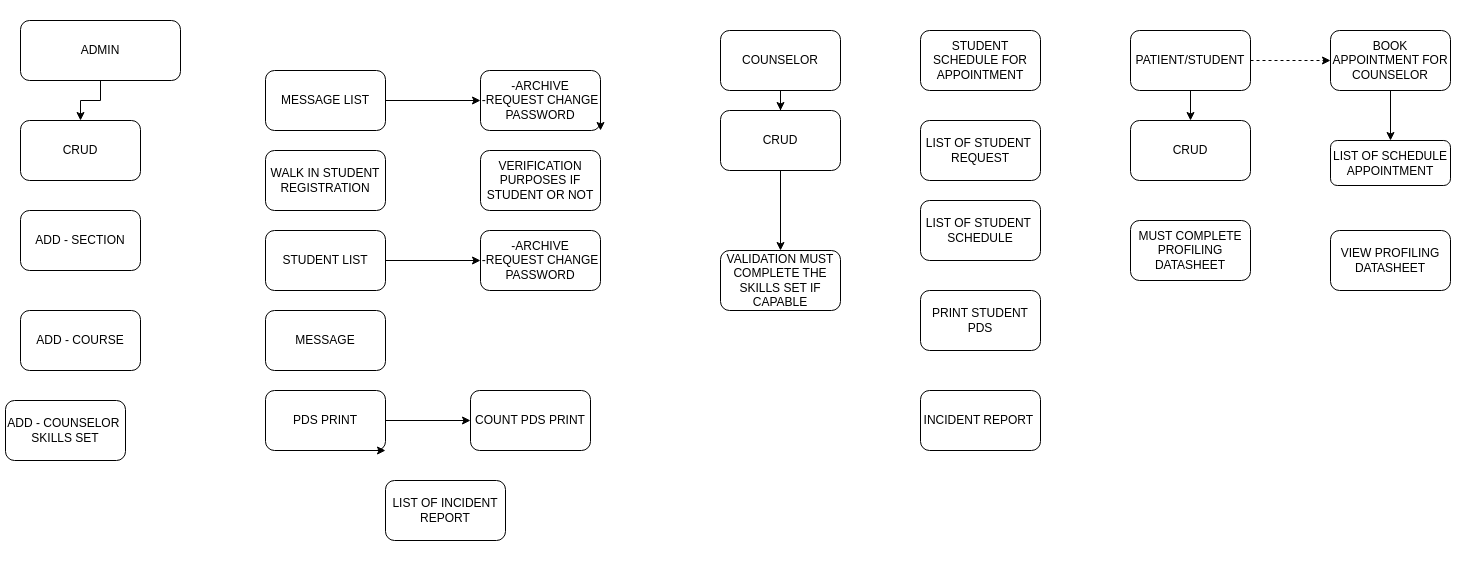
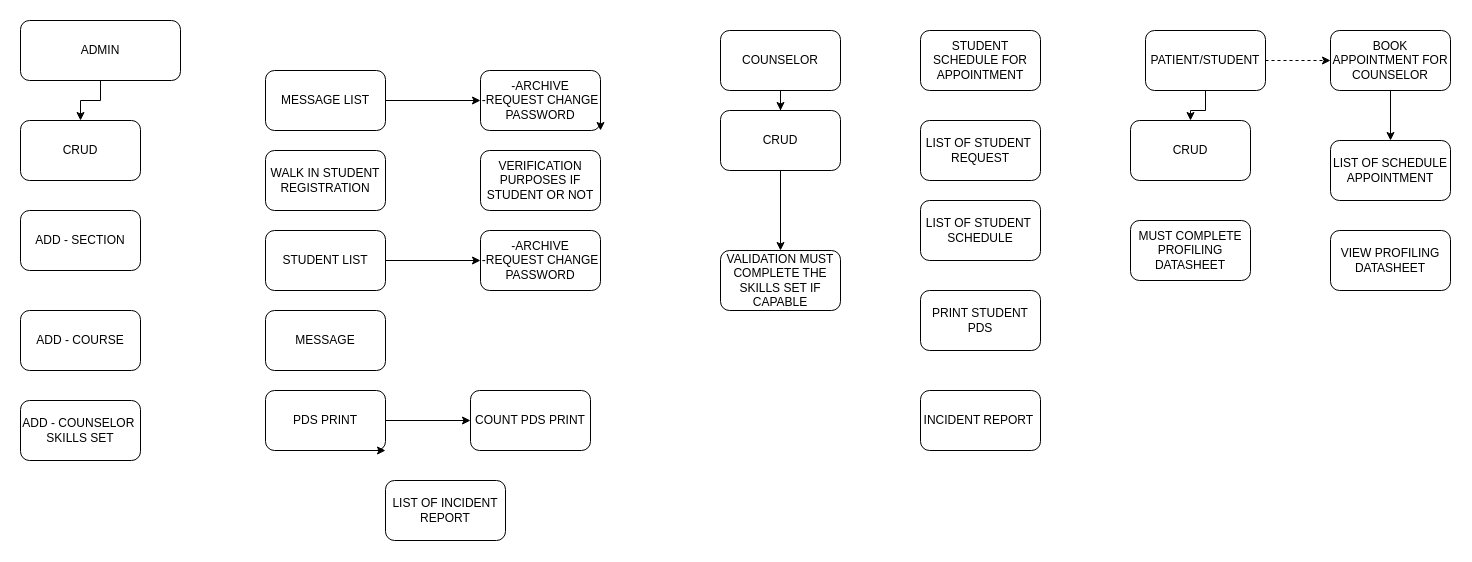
(1191, 61) -> (1206, 61)
(1391, 163) -> (1391, 171)
(66, 431) -> (81, 431)
